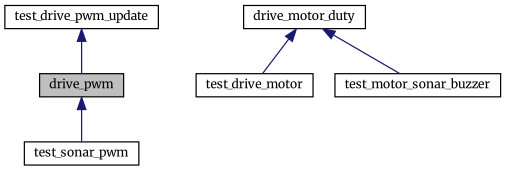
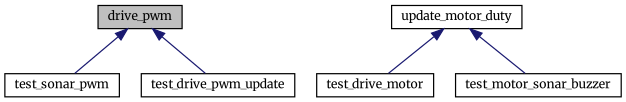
(305, 17) -> (457, 17)
(82, 58) -> (184, 55)
